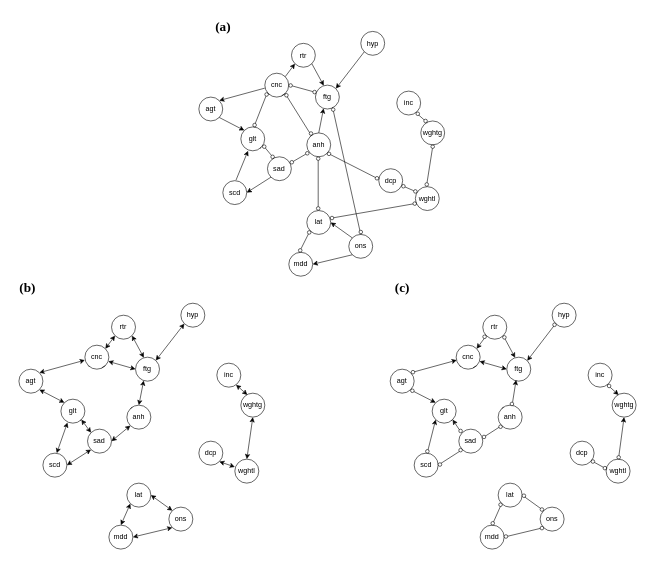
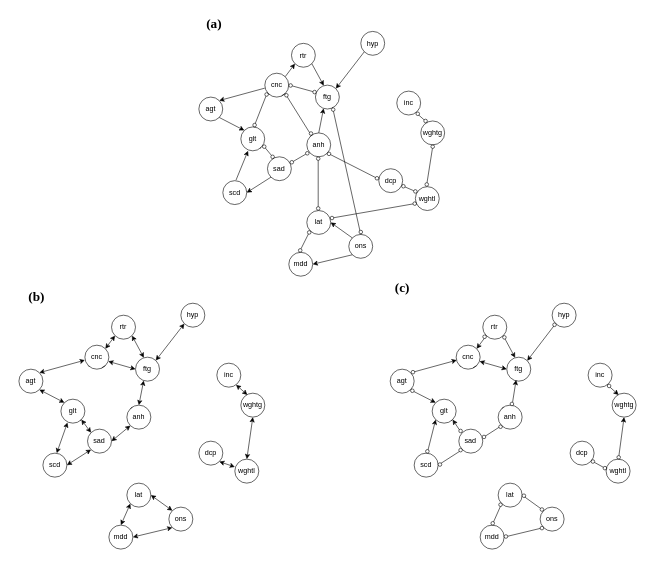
(223, 27) -> (214, 24)
(27, 288) -> (36, 297)
